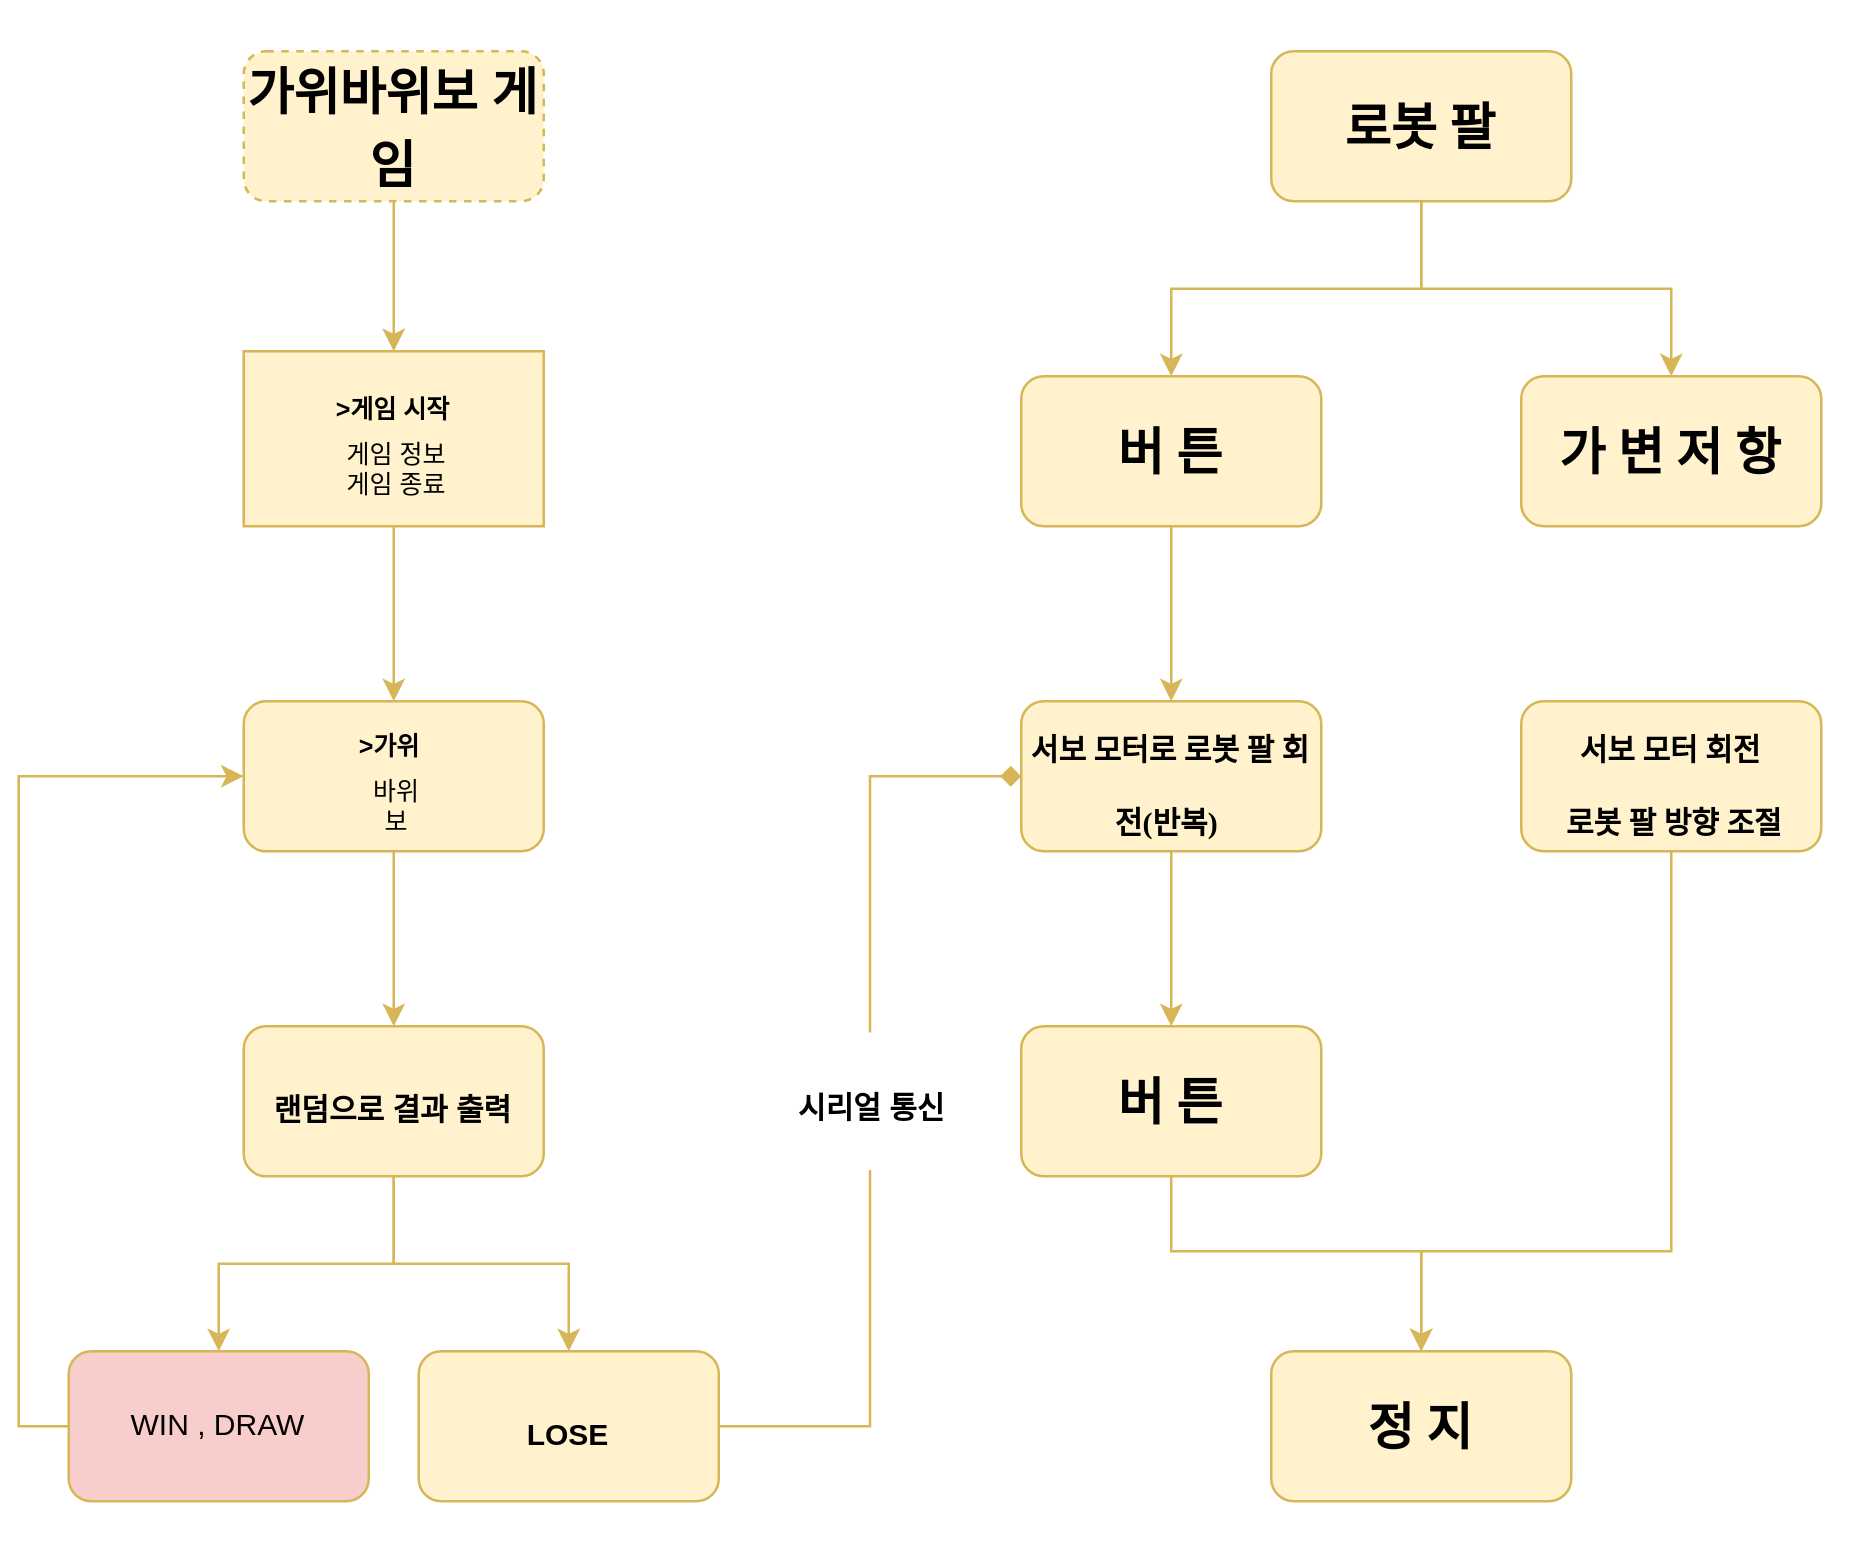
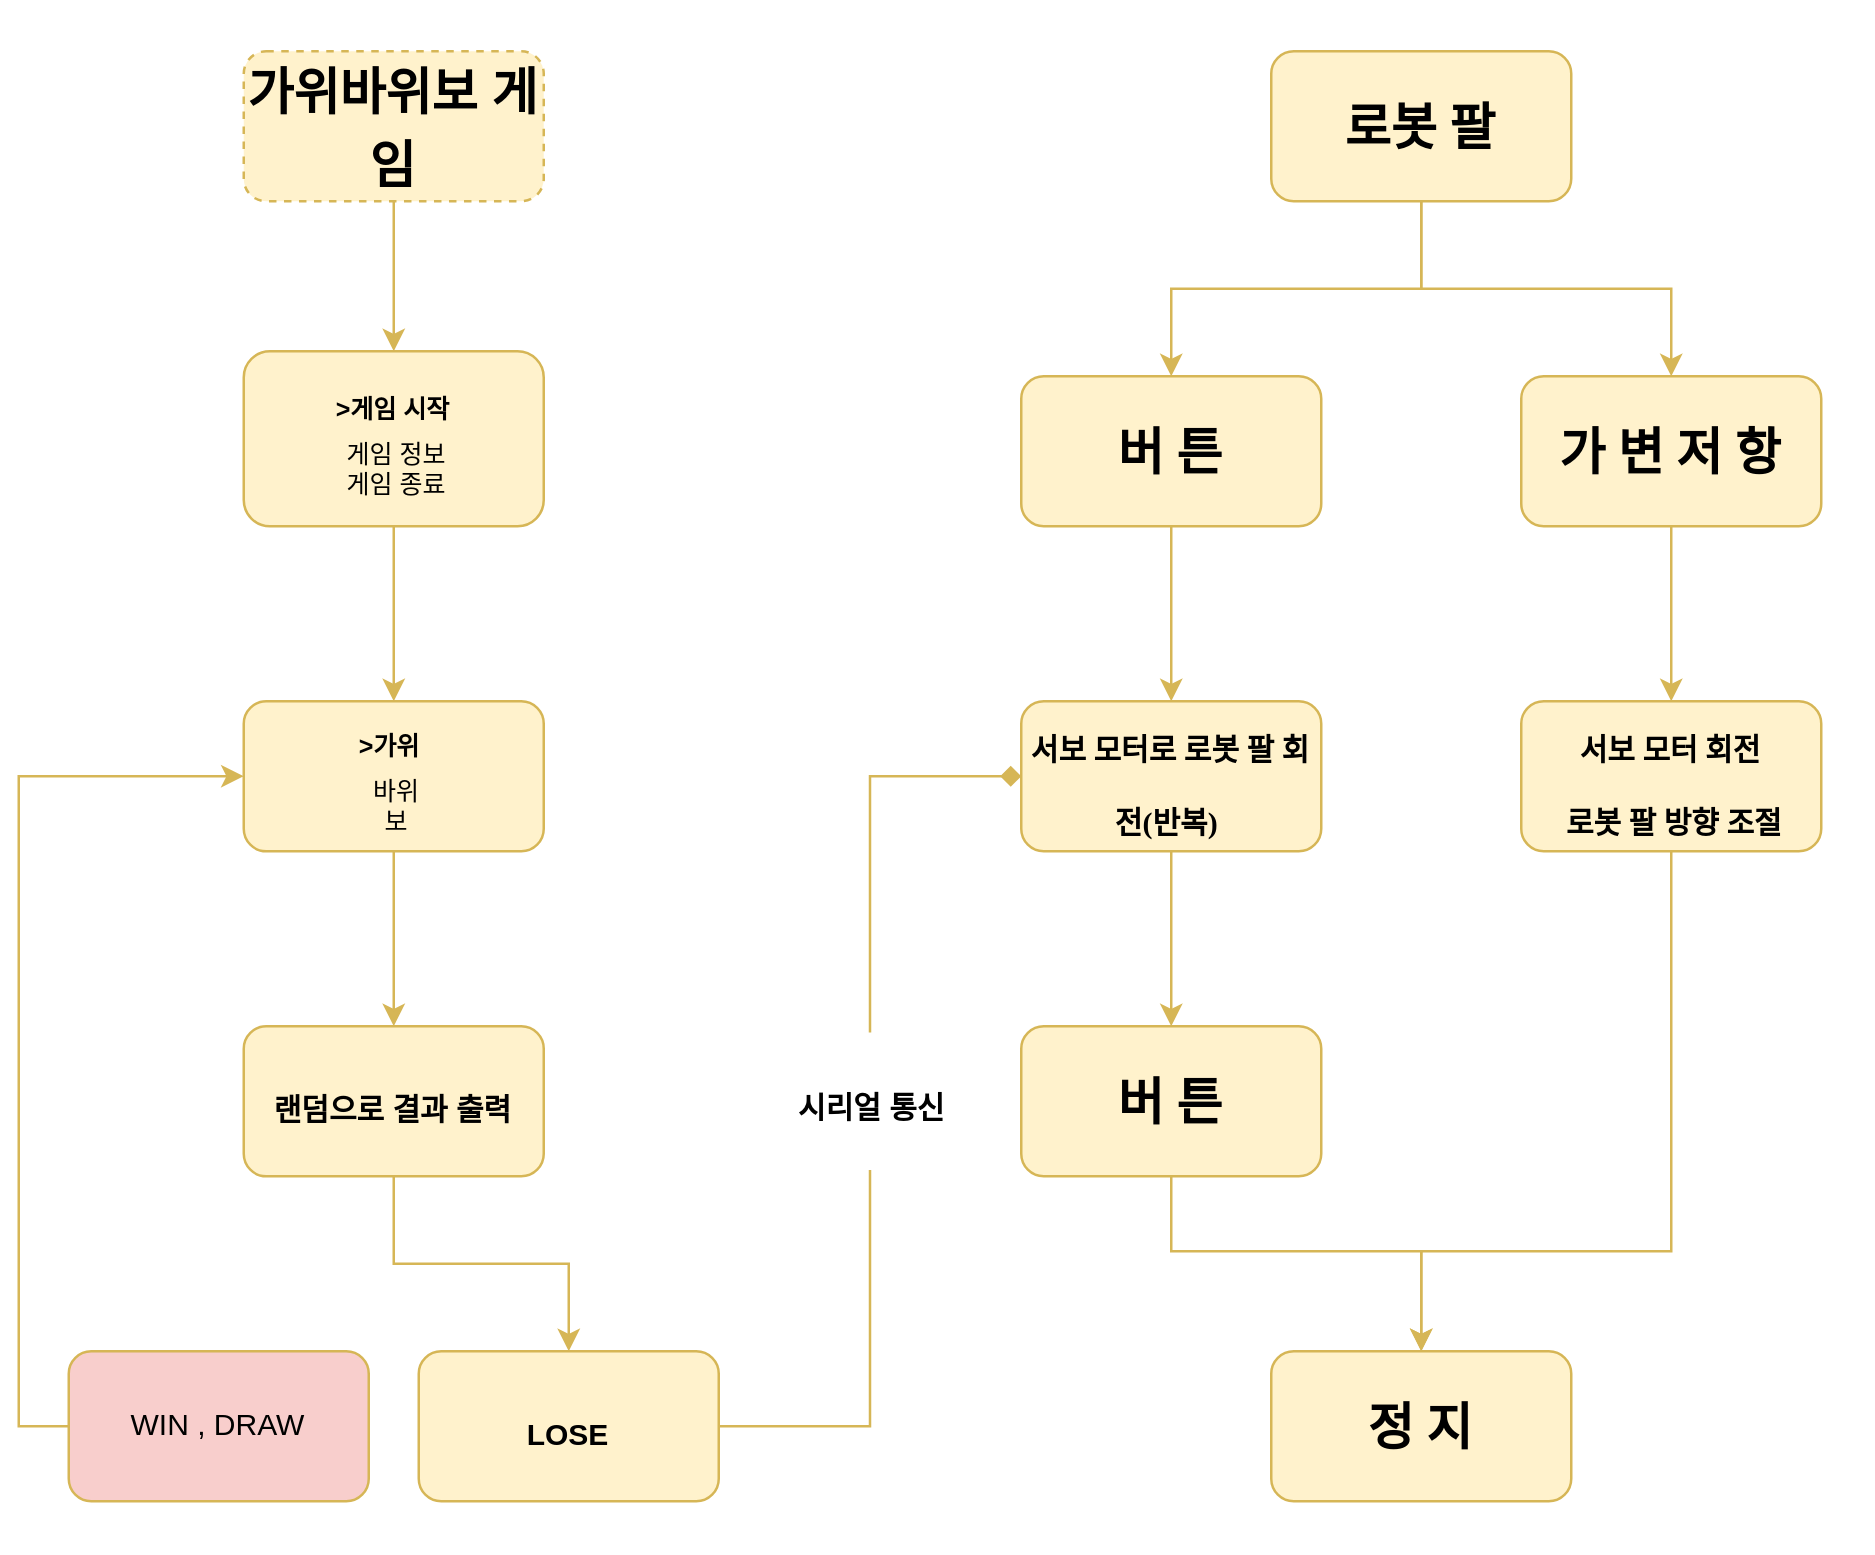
(394, 439) -> (394, 439)
none -> (1671, 605)
(270, 1264) -> none
